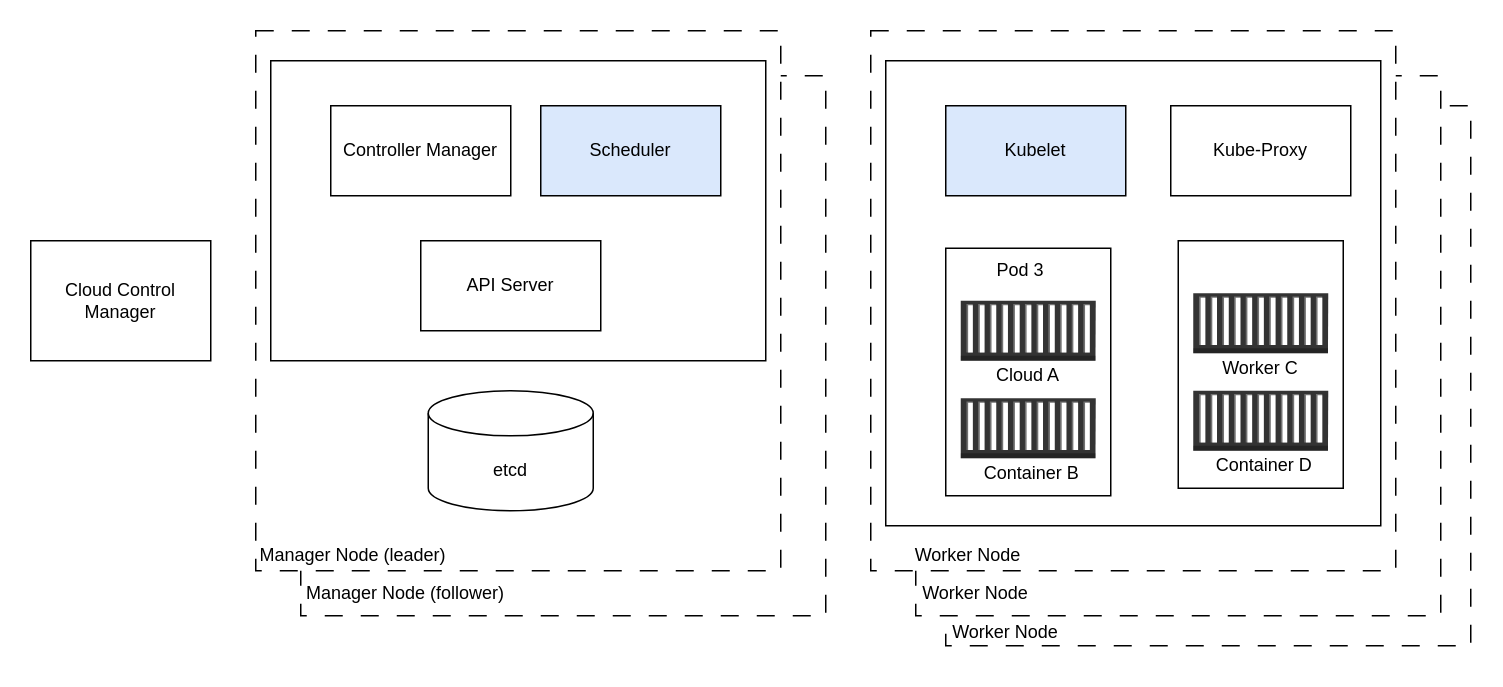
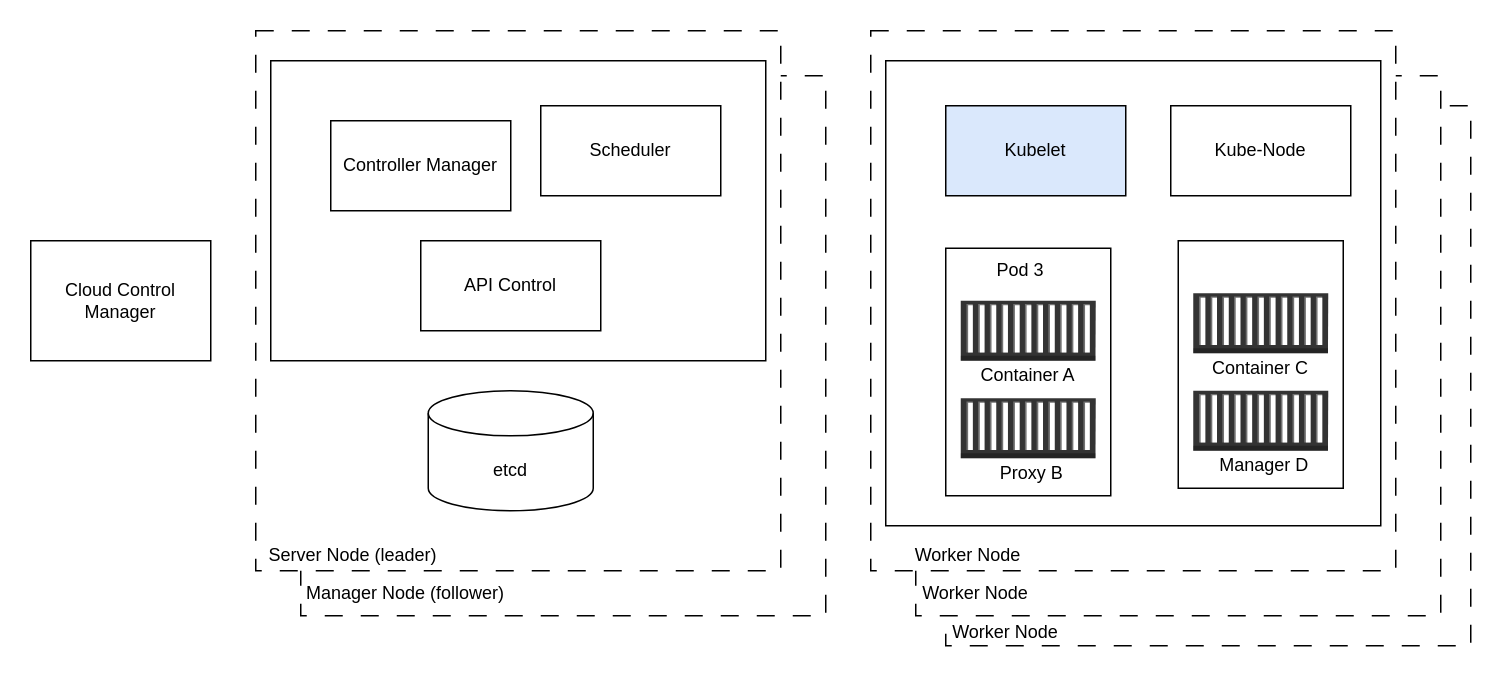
(421, 151) -> (421, 166)
(631, 151) -> (631, 151)
(1261, 151) -> (1261, 151)
(511, 286) -> (511, 286)
(1261, 368) -> (1261, 368)
(1028, 376) -> (1028, 376)
(1265, 466) -> (1265, 466)
(1032, 473) -> (1032, 473)
(353, 556) -> (353, 556)
